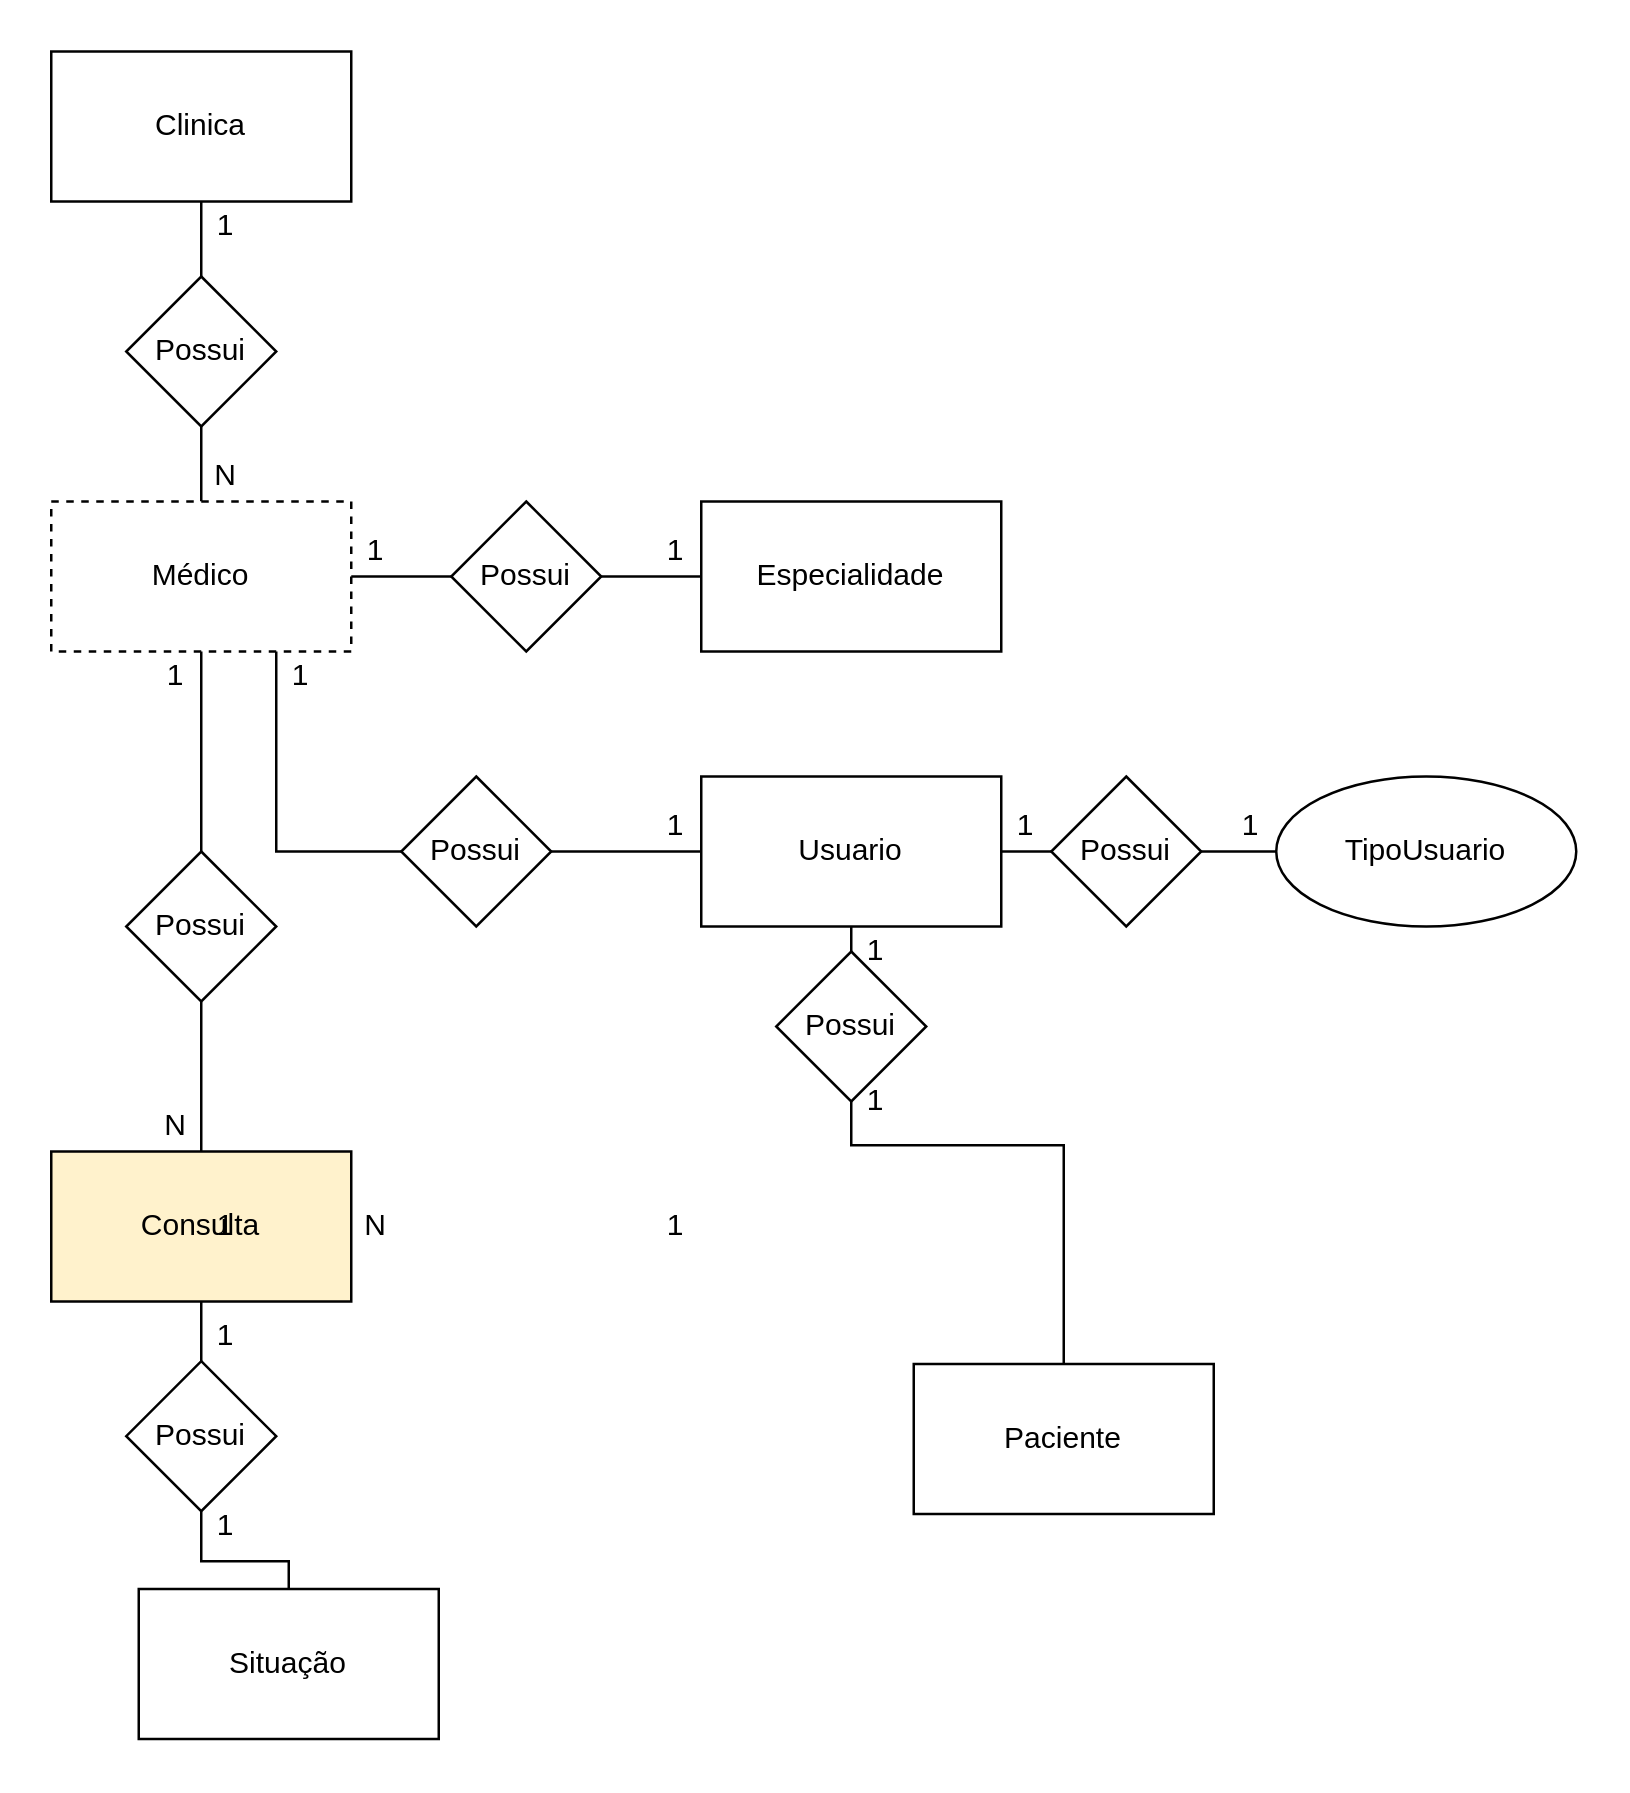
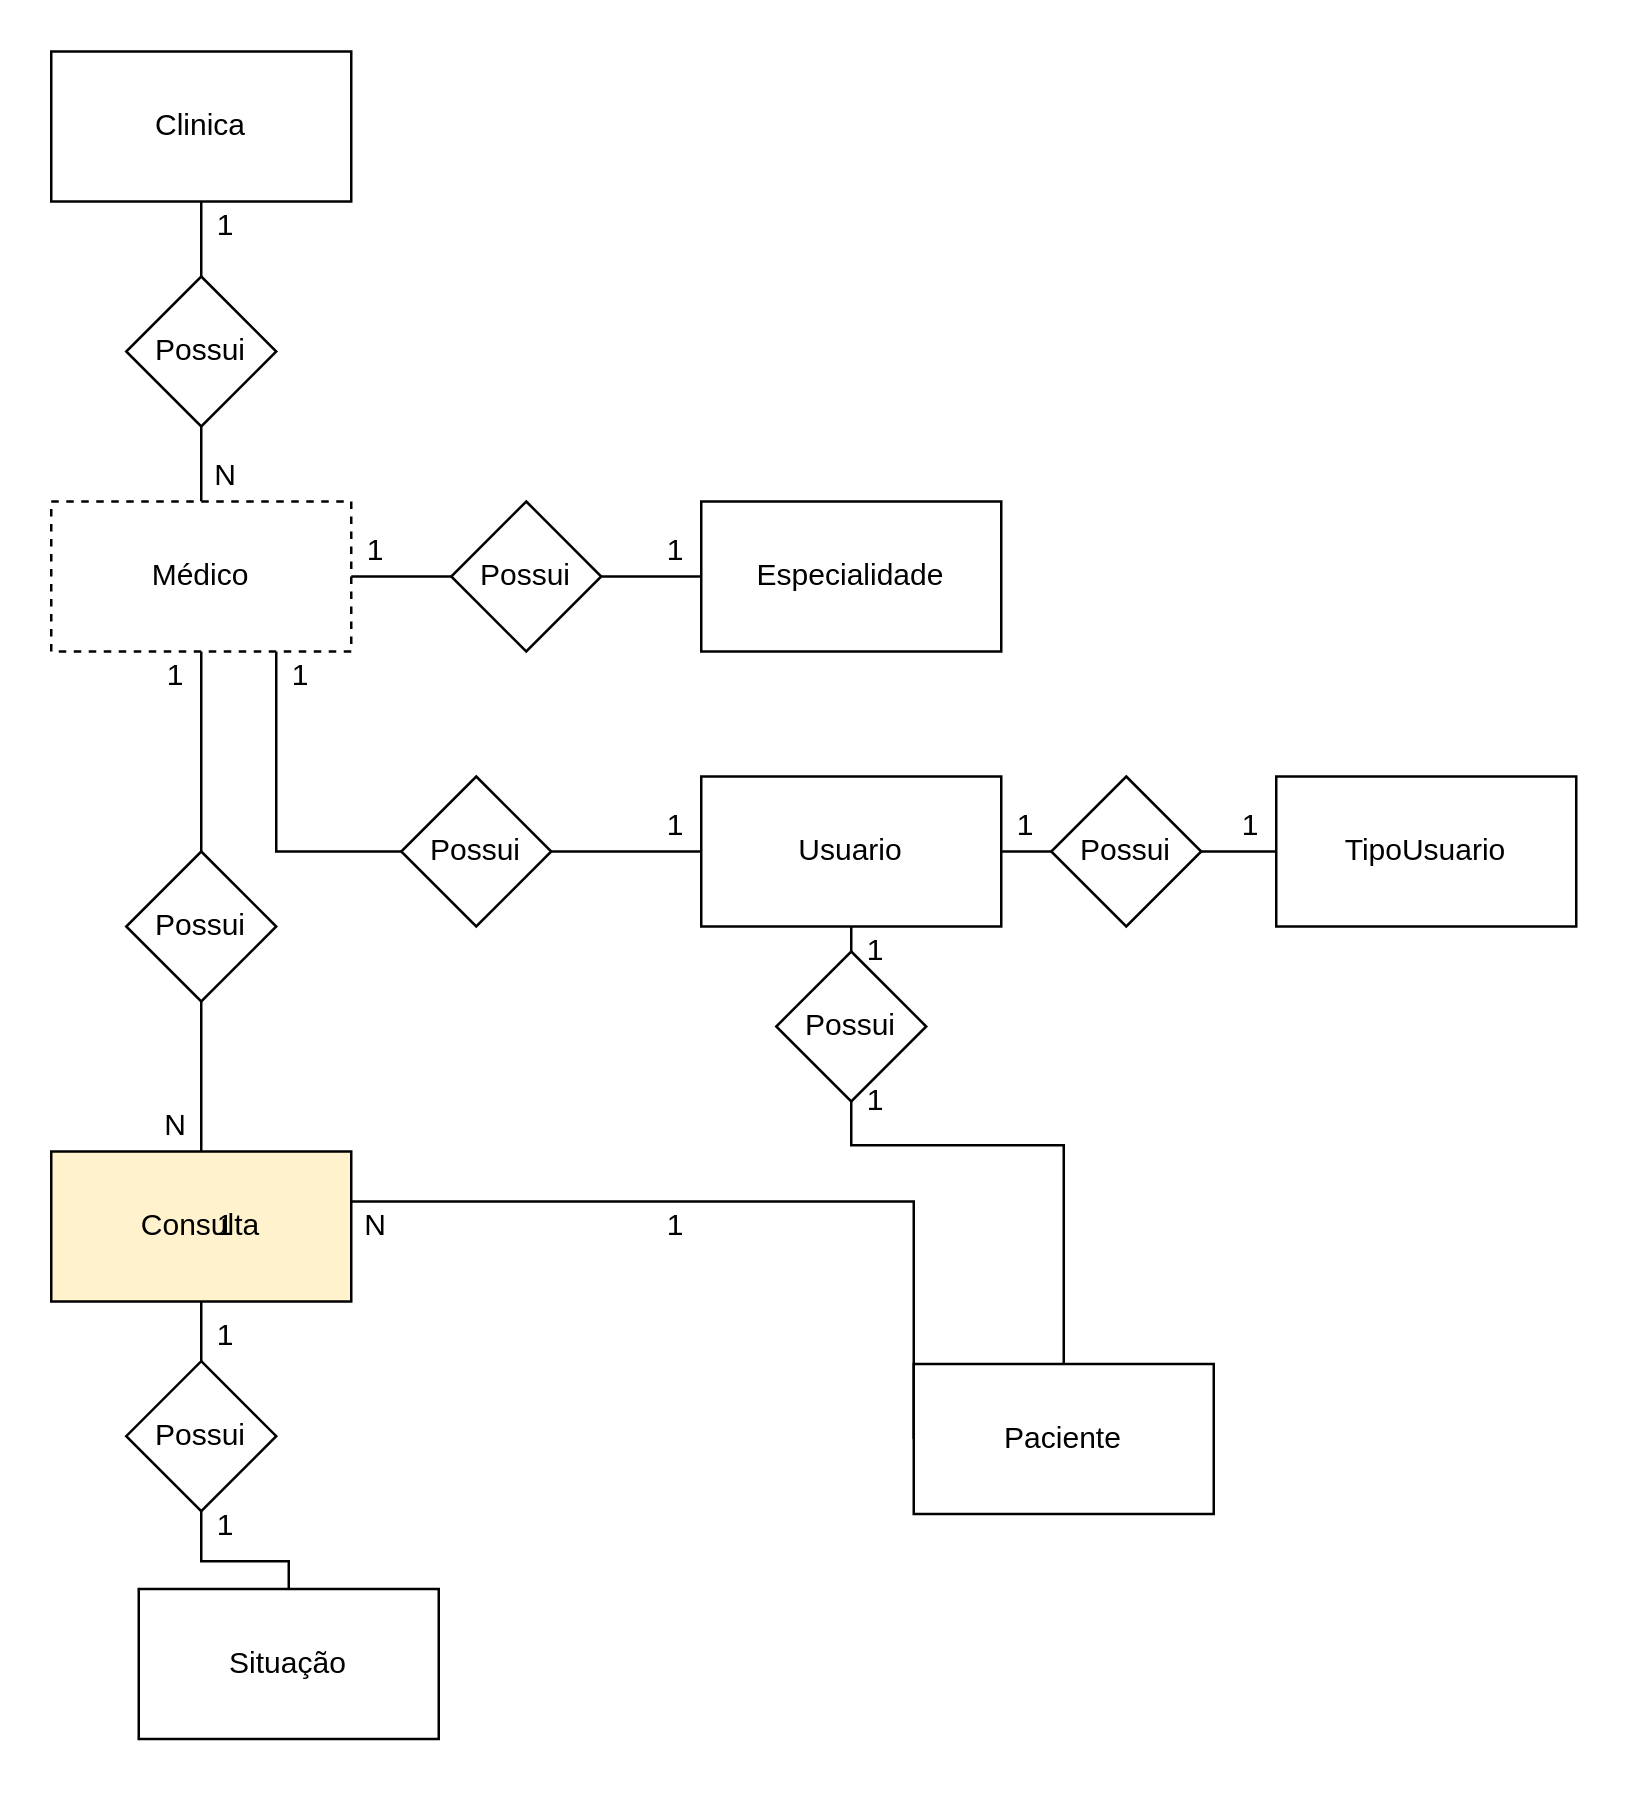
(1426, 851) -> (1426, 851)
none -> (714, 1201)
